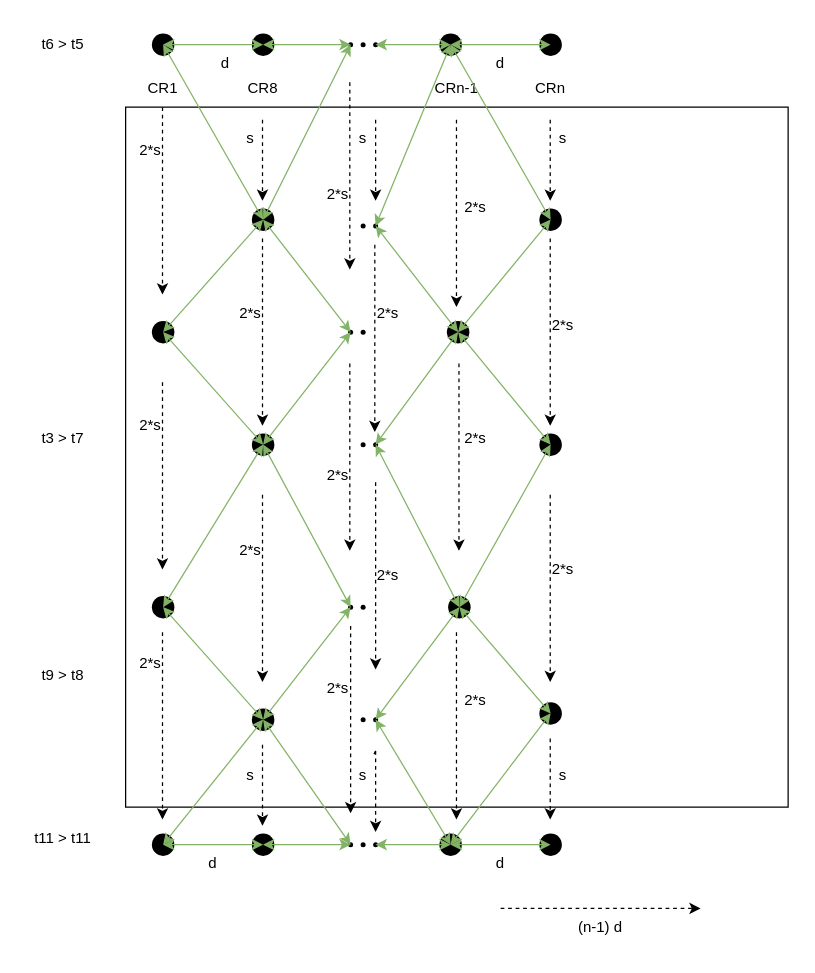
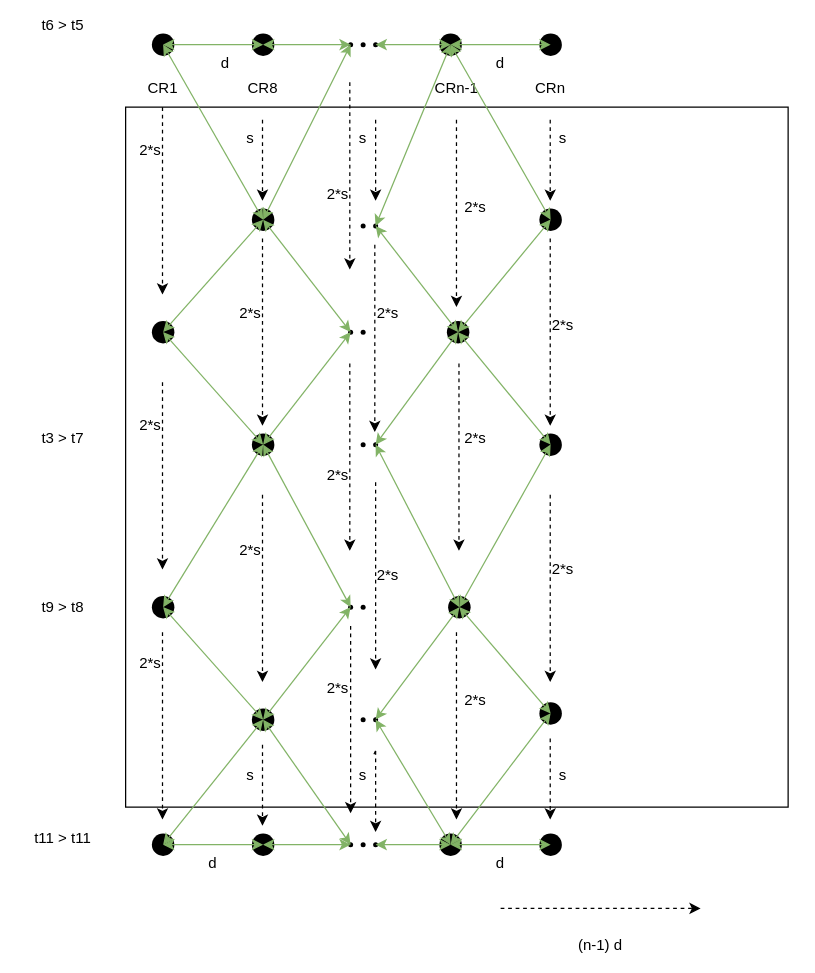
(63, 44) -> (63, 26)
(63, 676) -> (63, 607)
(601, 927) -> (601, 946)
